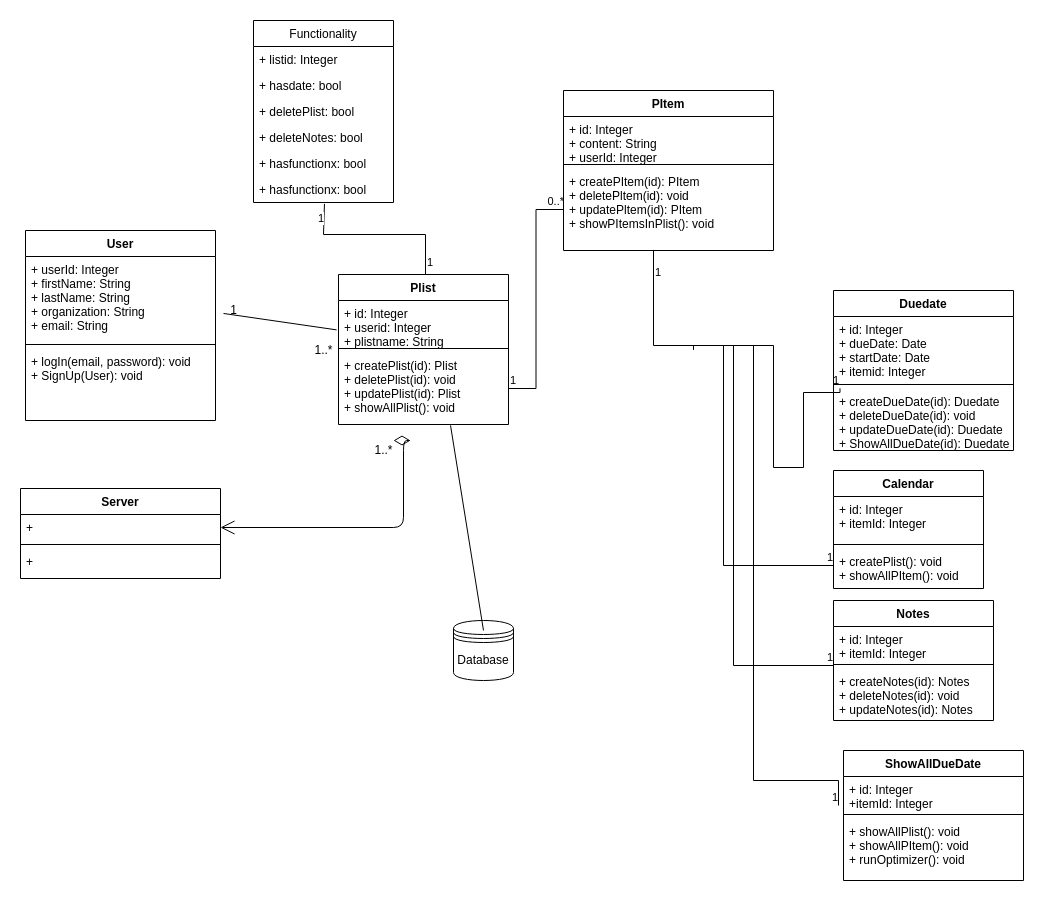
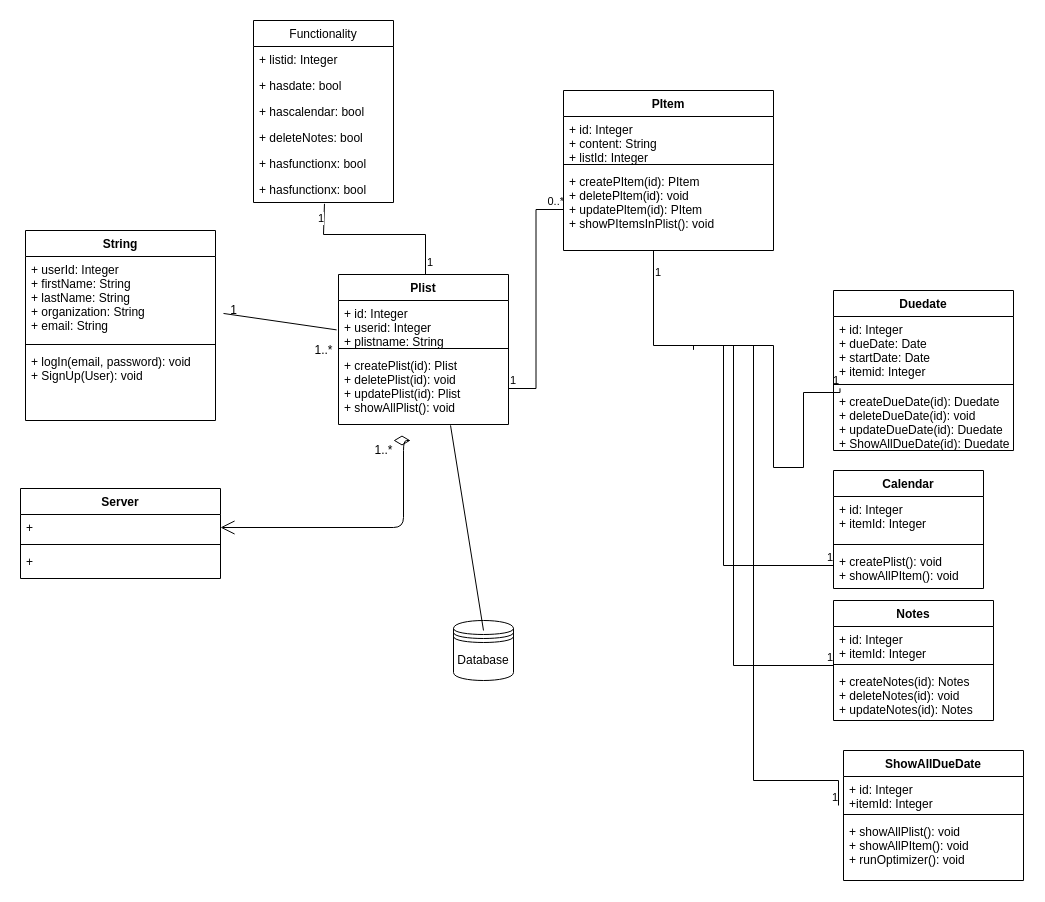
(312, 112) -> (315, 112)
(606, 130) -> (606, 130)
(120, 244) -> (120, 244)
